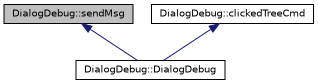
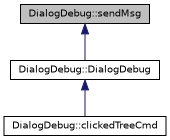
(187, 45) -> (85, 103)
